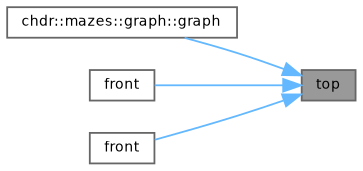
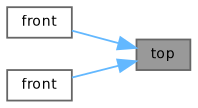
(122, 22) -> none
